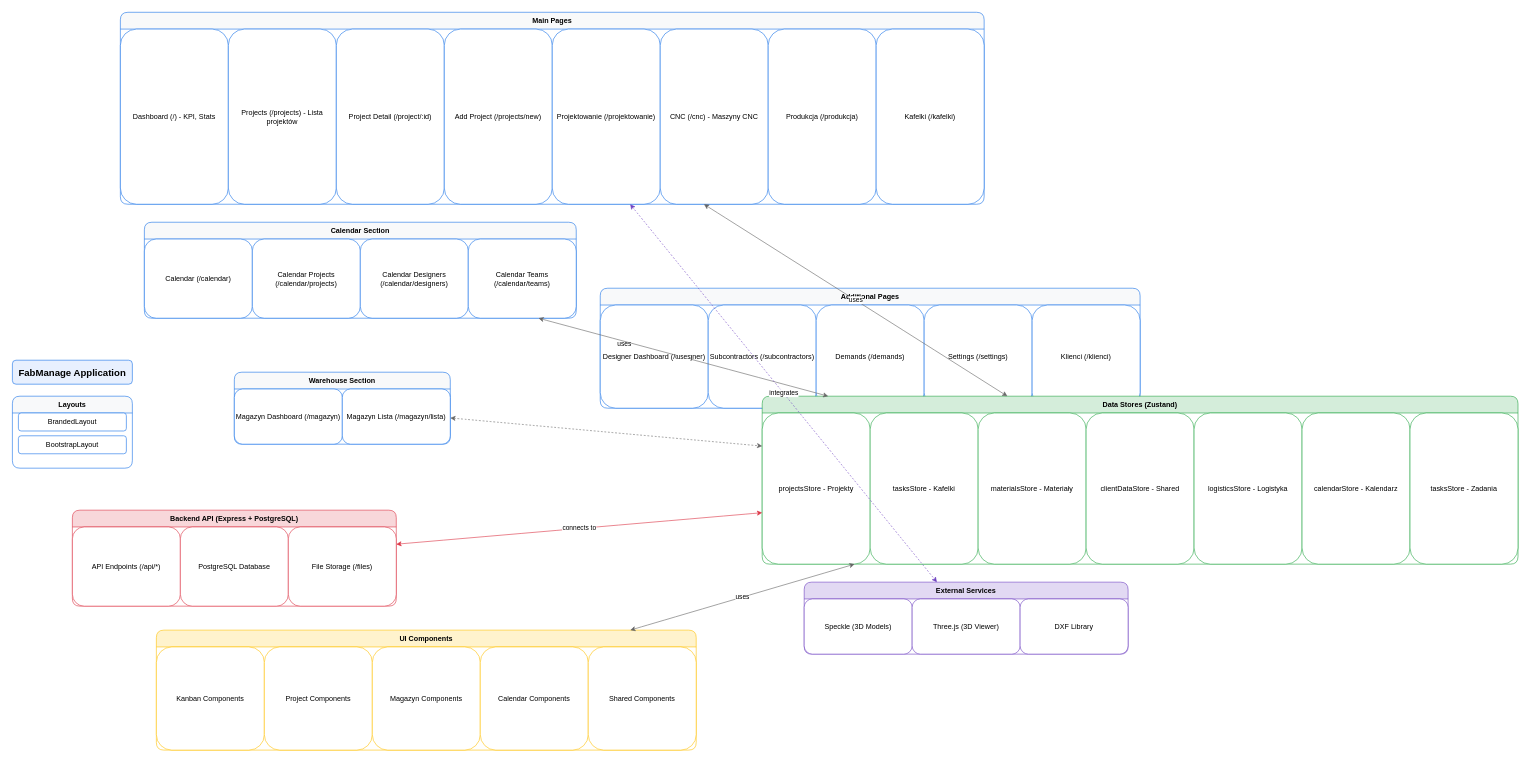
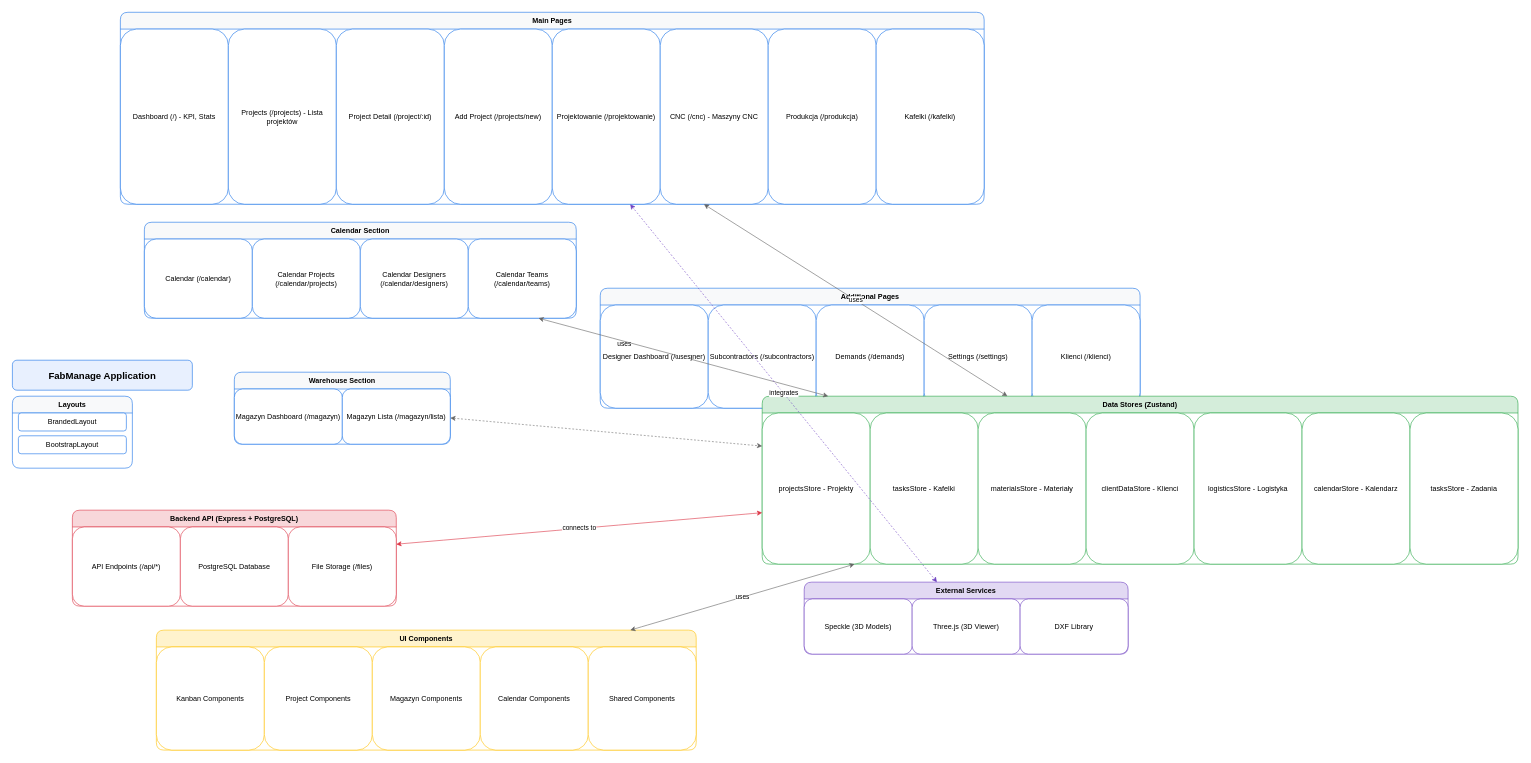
(72, 372) -> (102, 375)
(1140, 489) -> (1140, 489)
